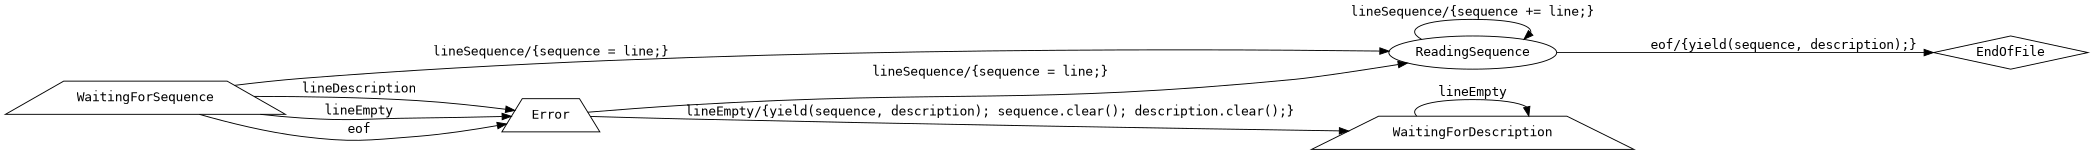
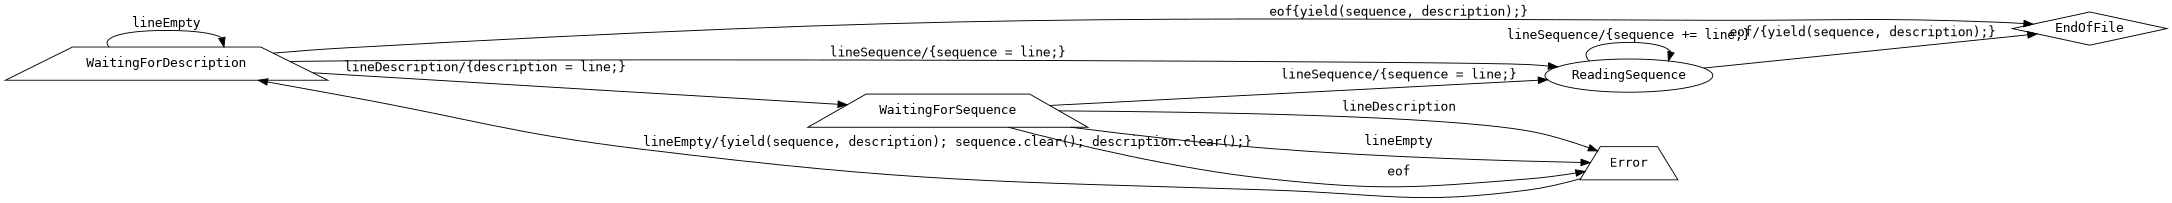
none -> (1148, 19)
none -> (575, 89)
(994, 96) -> (919, 60)
